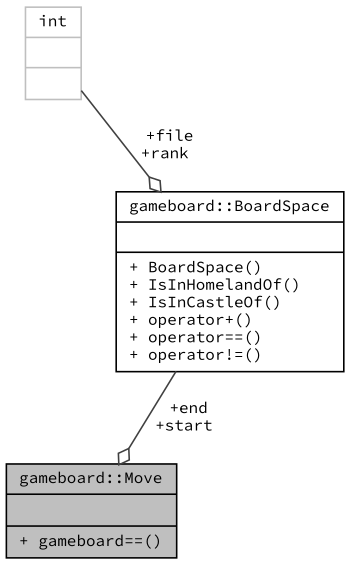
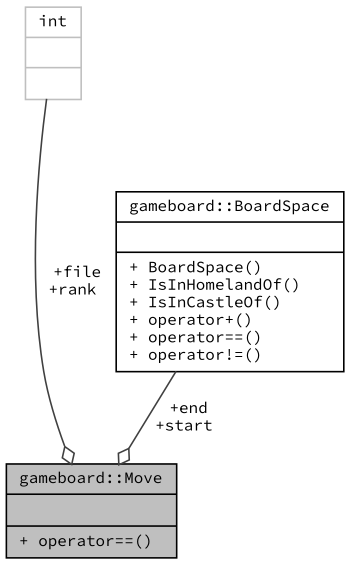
(115, 134) -> (36, 274)
(92, 541) -> (87, 541)
